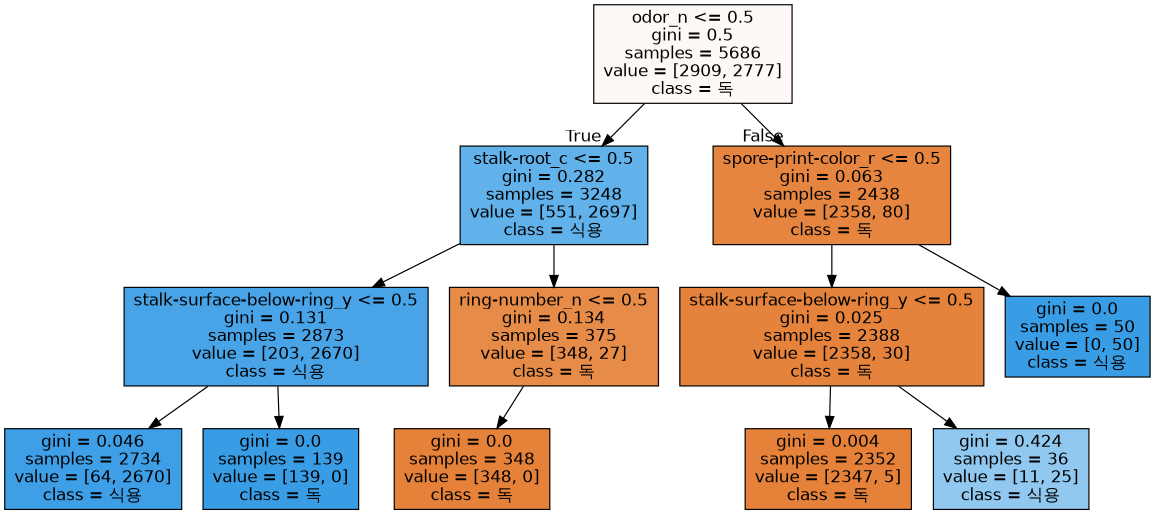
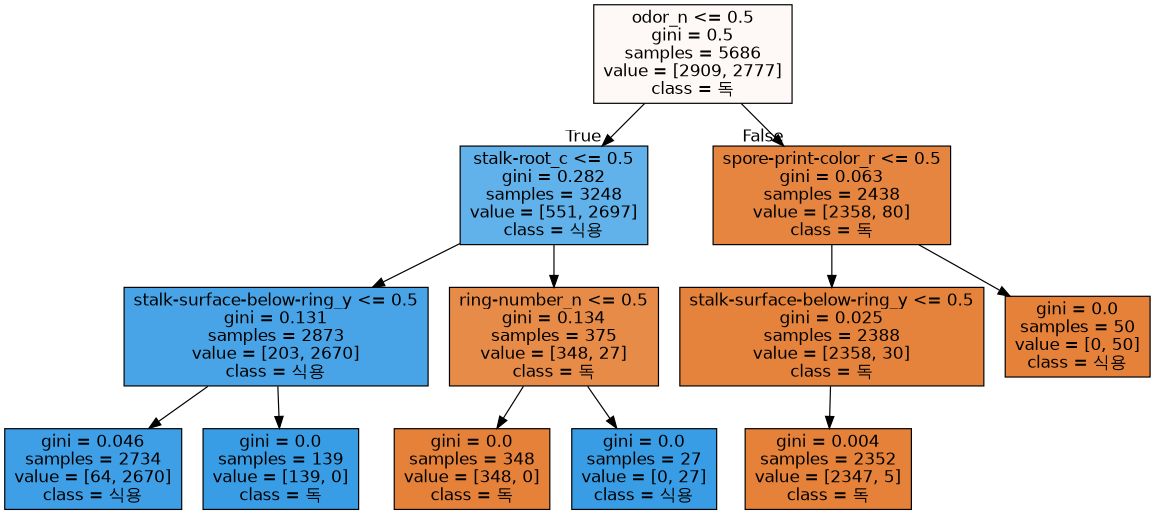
(1078, 337) -> (1078, 337)
none -> (644, 469)
(1011, 469) -> none
